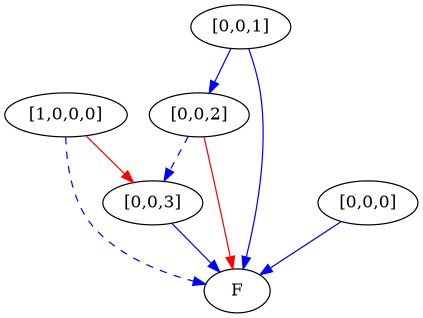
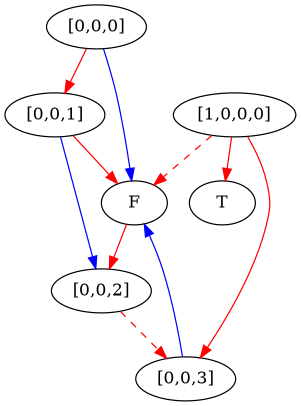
none -> (78, 65)
(179, 153) -> (139, 330)
(263, 153) -> (91, 155)
(217, 197) -> (120, 241)
none -> (222, 203)
(100, 234) -> (188, 156)
